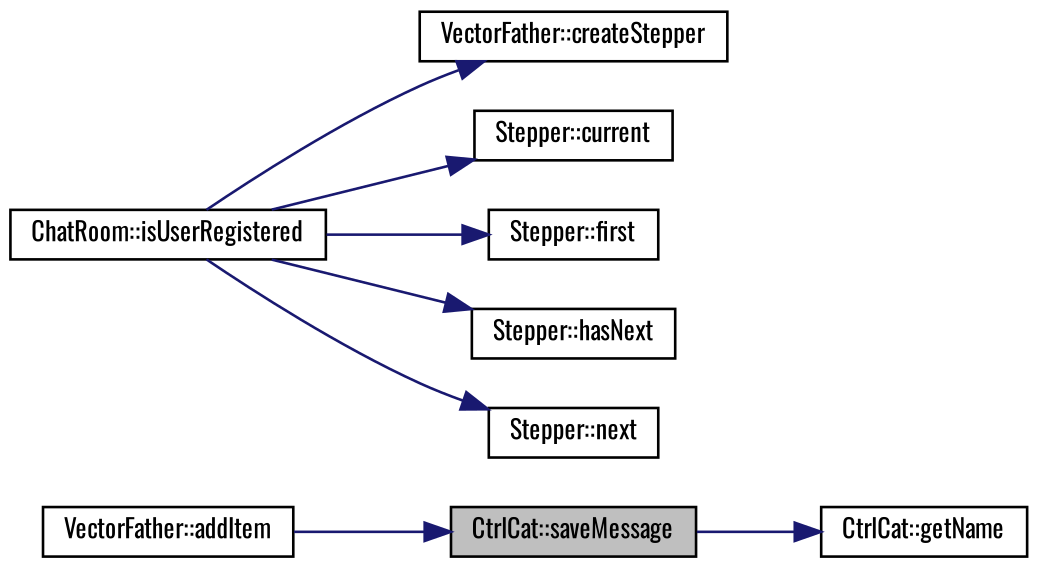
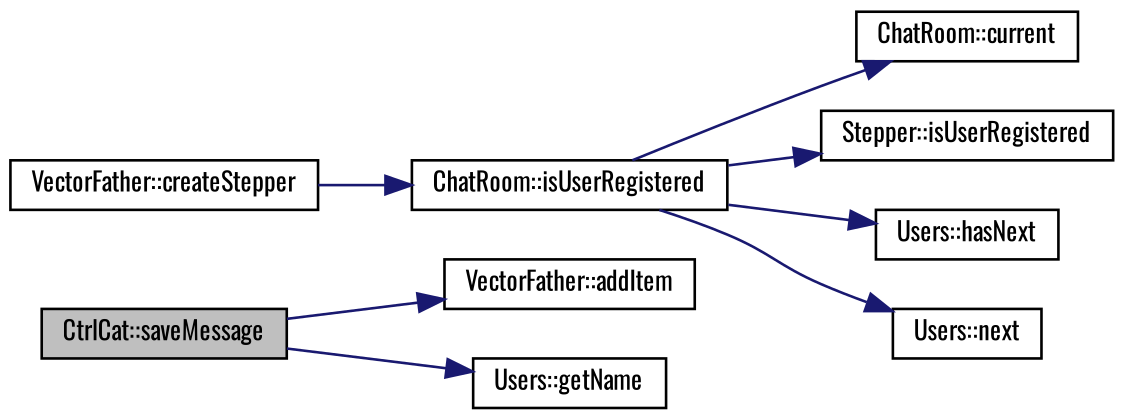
(329, 133) -> (352, 185)
(574, 136) -> (967, 36)
(574, 235) -> (967, 136)
(574, 334) -> (967, 235)
(574, 433) -> (967, 334)
(359, 532) -> (352, 311)
(924, 532) -> (570, 383)
